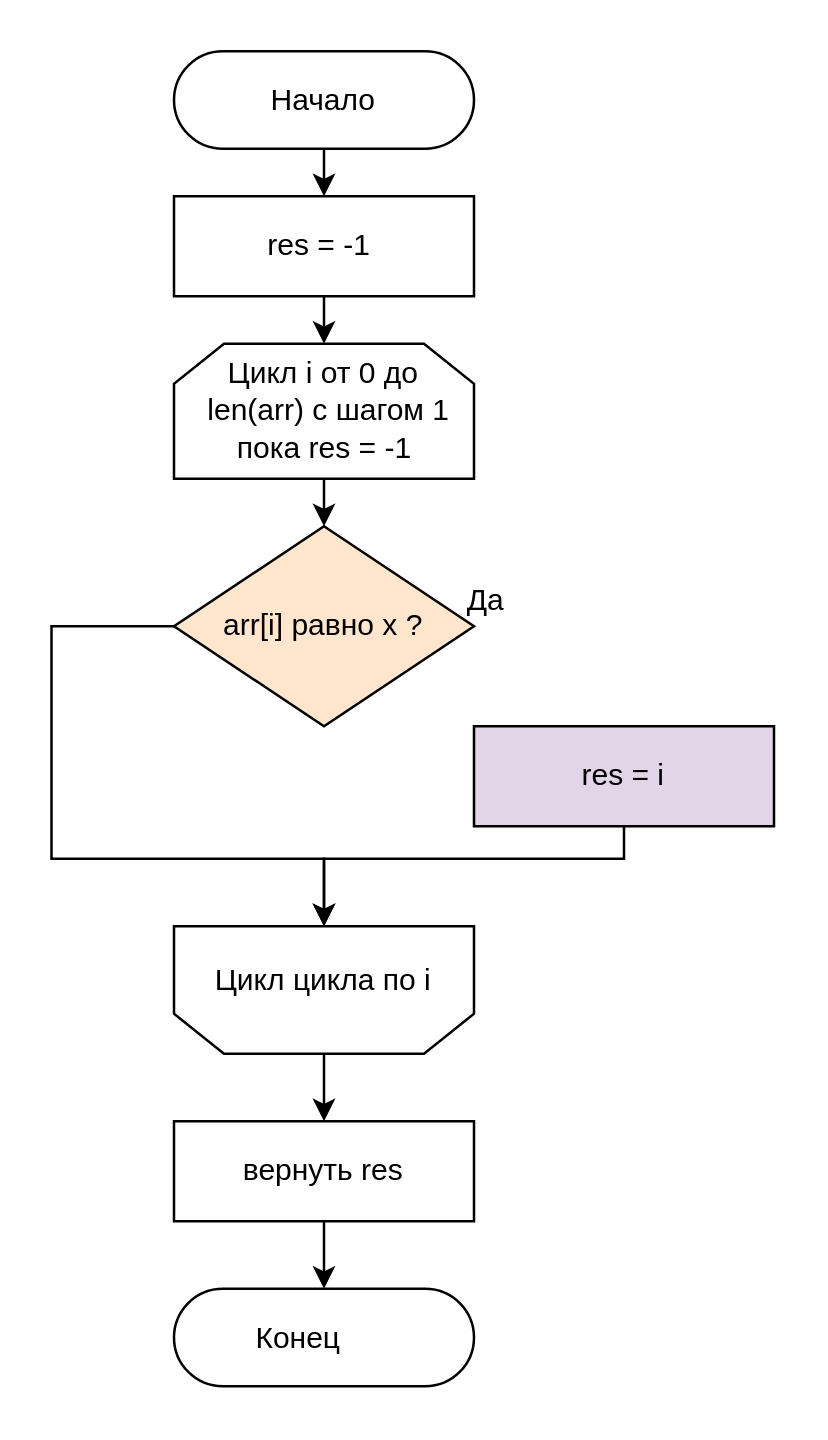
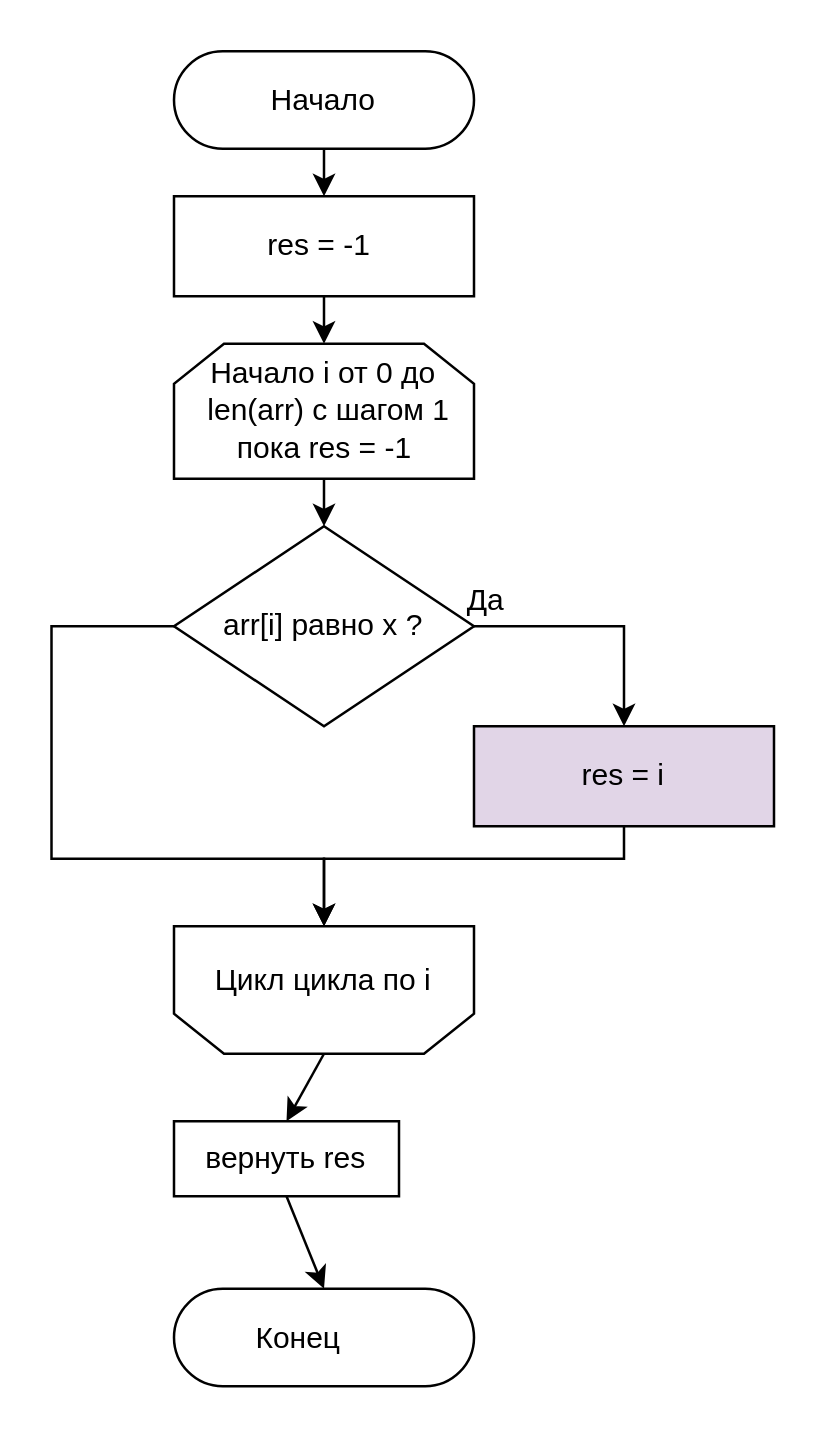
(324, 374) -> (324, 374)
(324, 626) -> (324, 626)
none -> (591, 626)
(324, 1171) -> (286, 1159)
